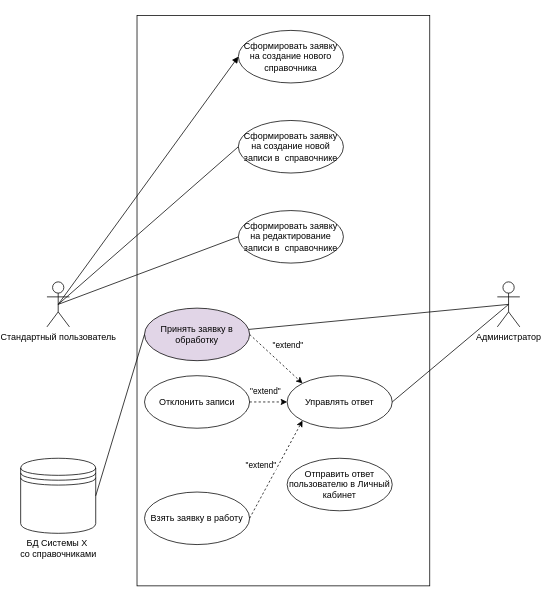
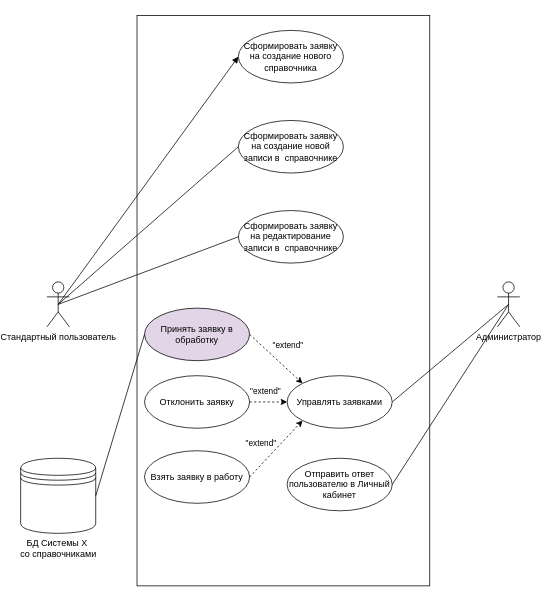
(377, 317) -> (448, 397)
(197, 402) -> (197, 402)
(339, 402) -> (339, 402)
(197, 518) -> (197, 477)
